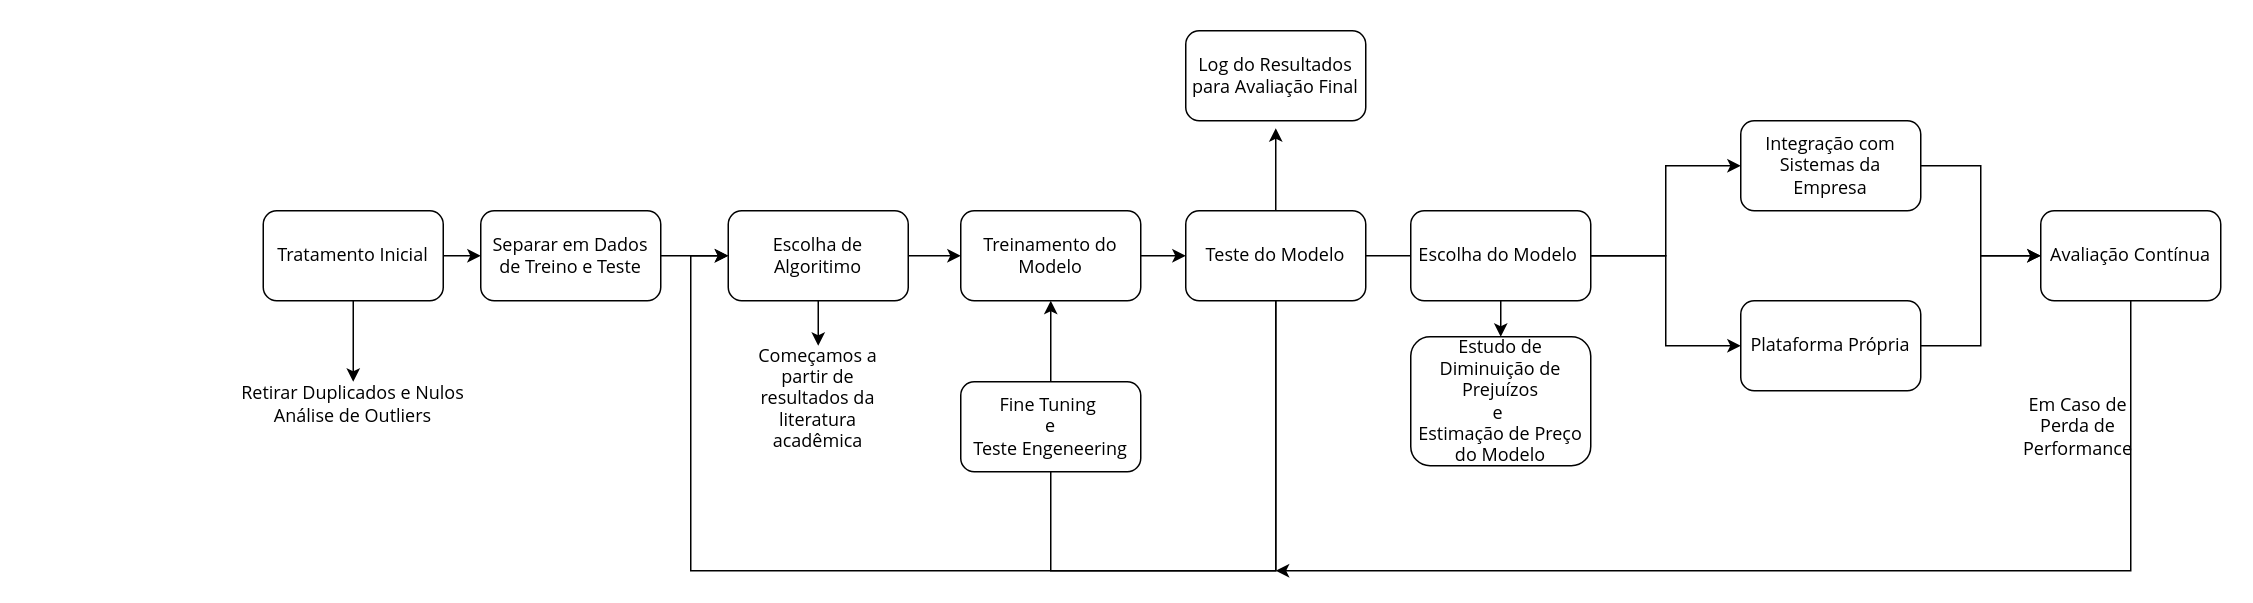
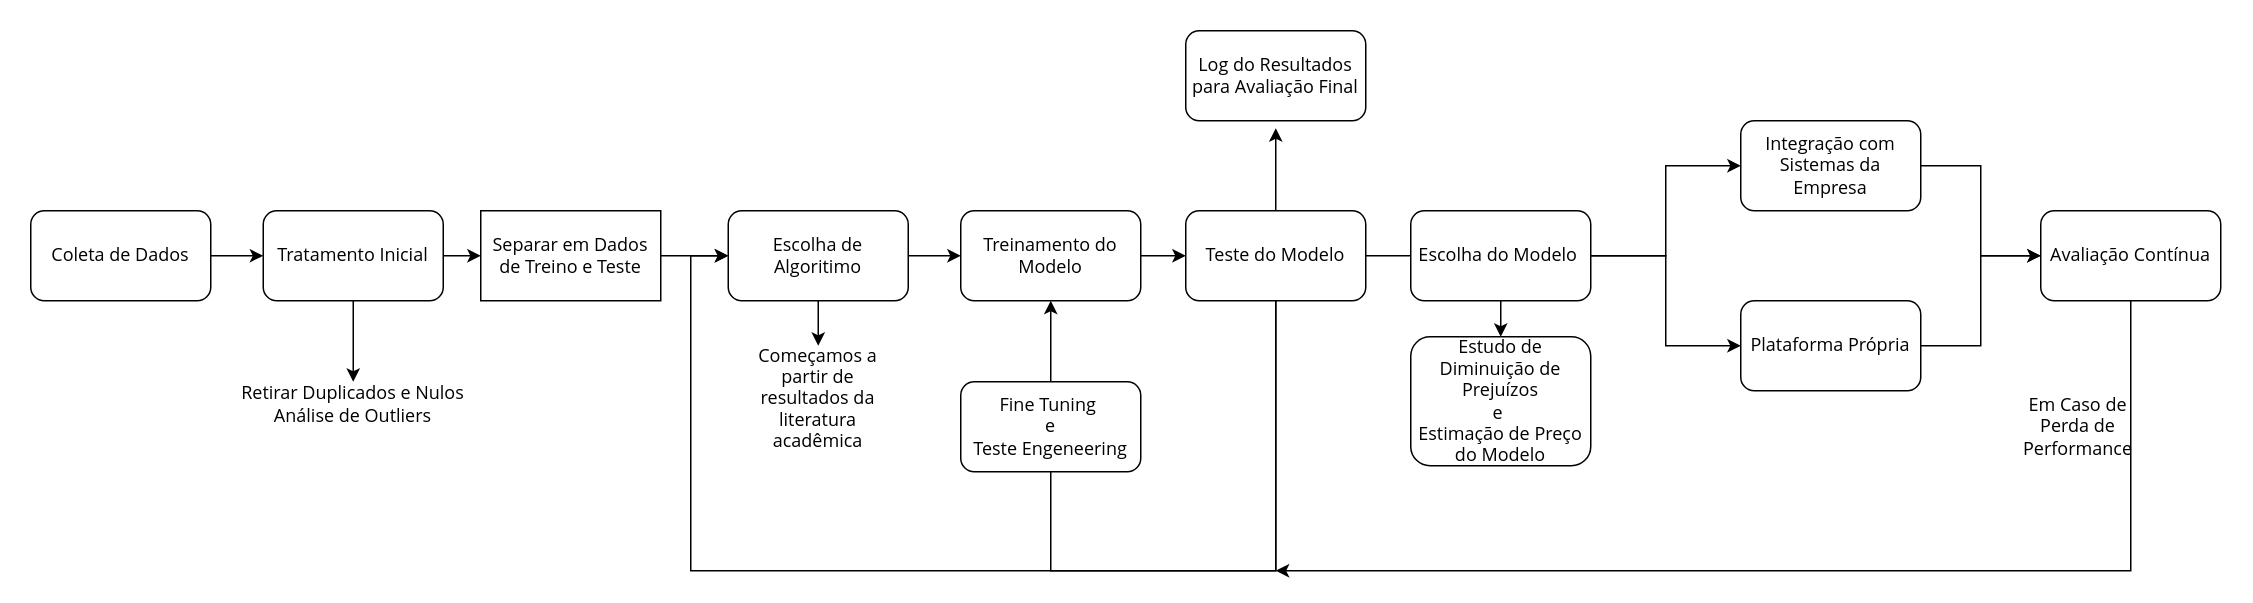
none -> (121, 256)
none -> (239, 256)
(571, 256) -> (571, 256)
